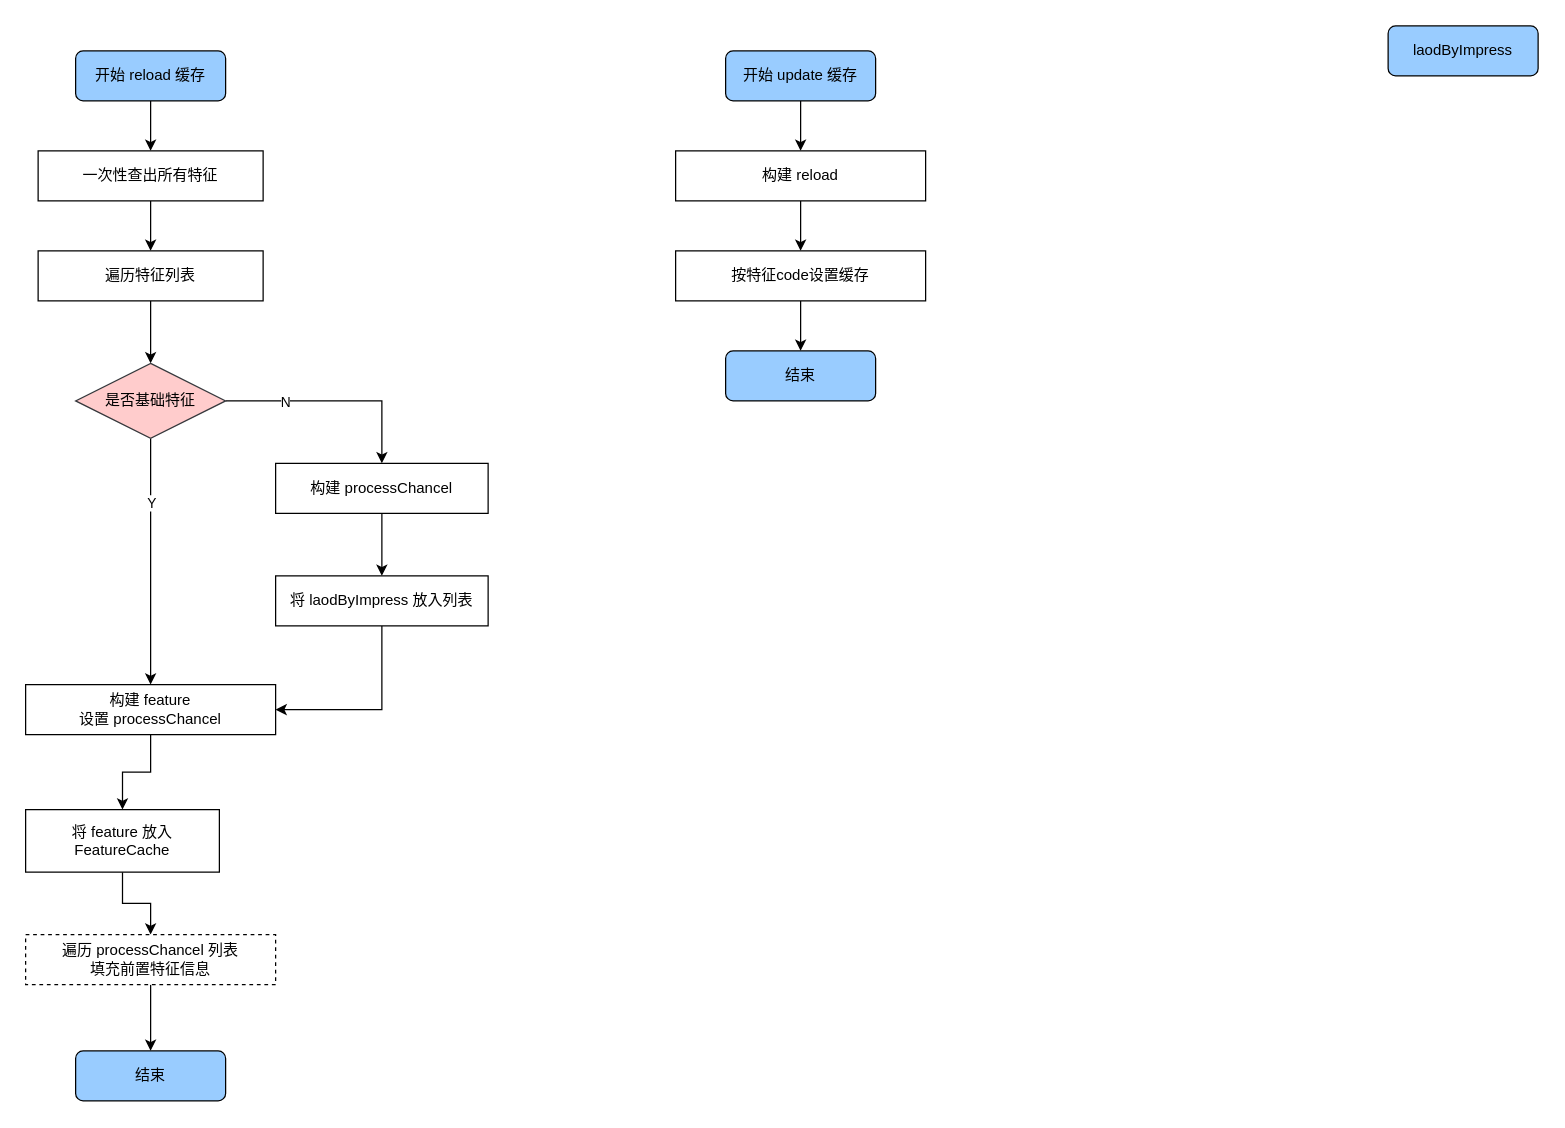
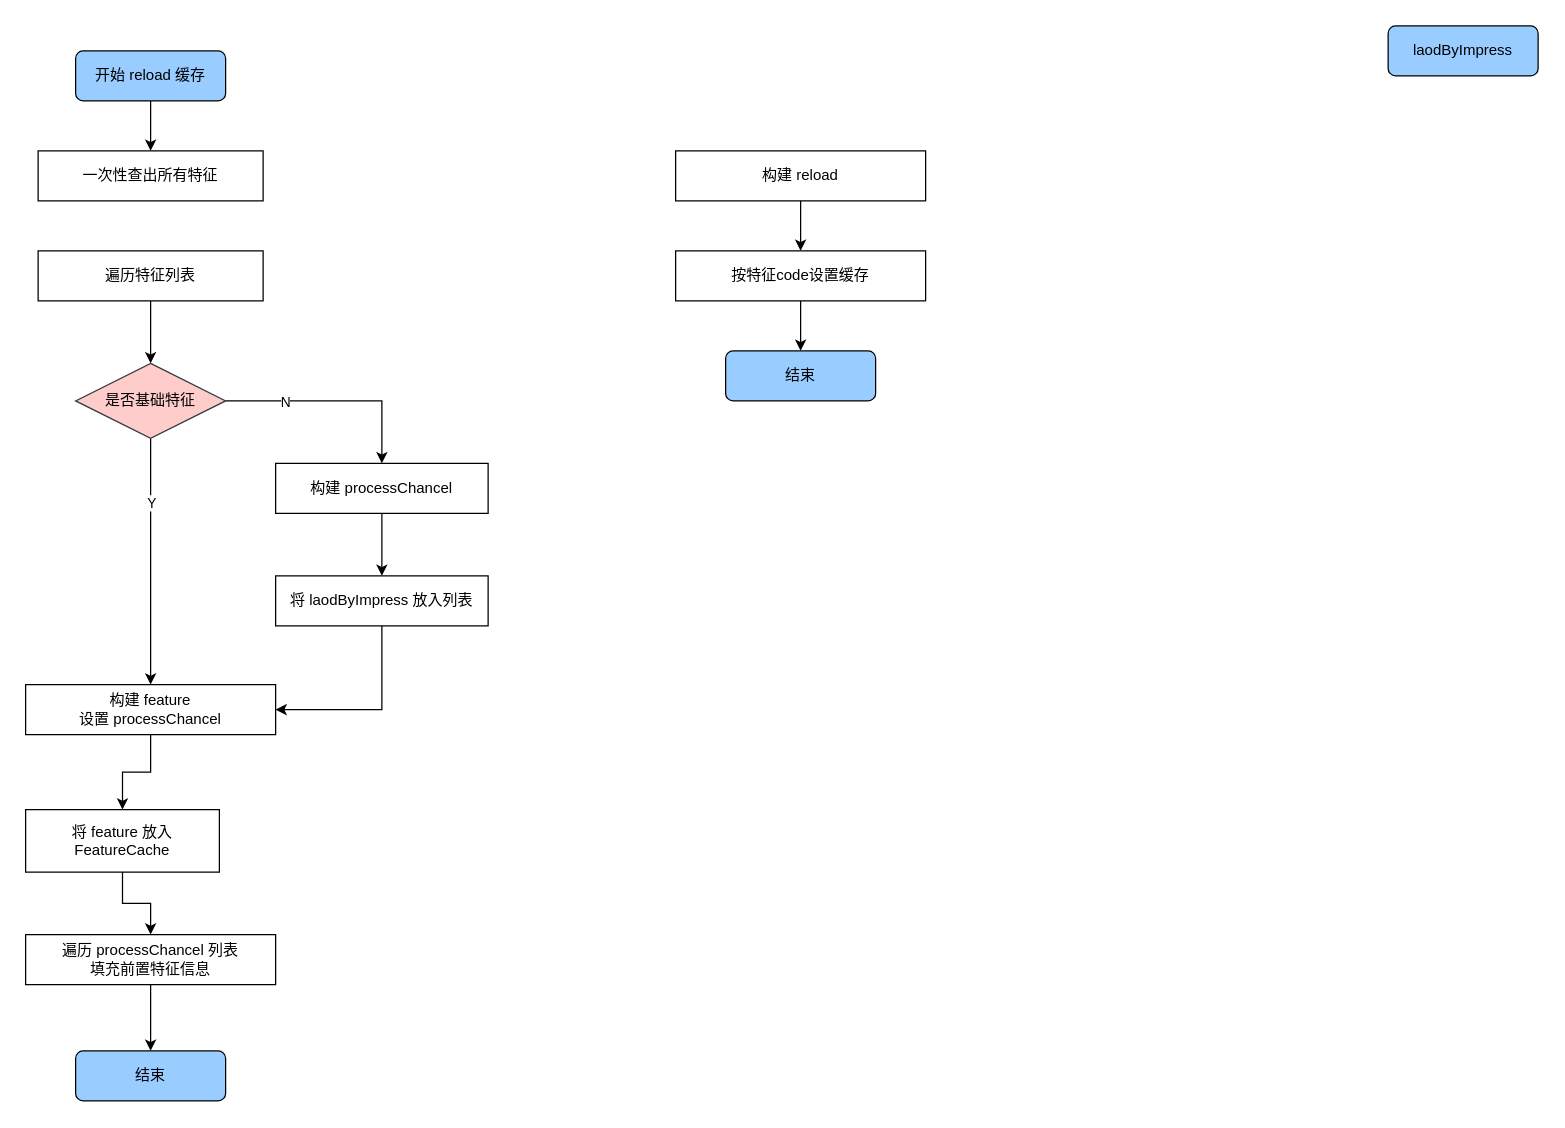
(801, 76) -> none
(801, 122) -> none
(151, 222) -> none
(151, 959) -> (151, 959)
